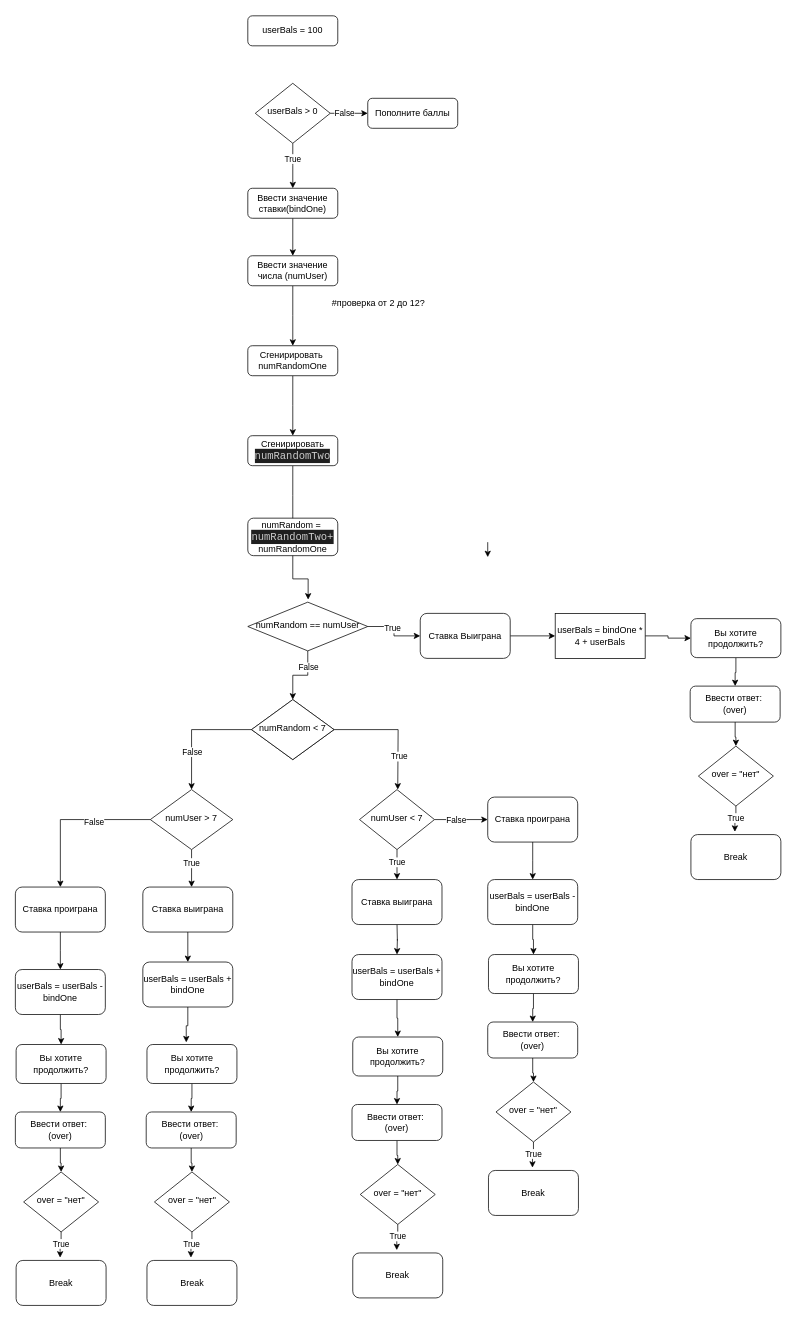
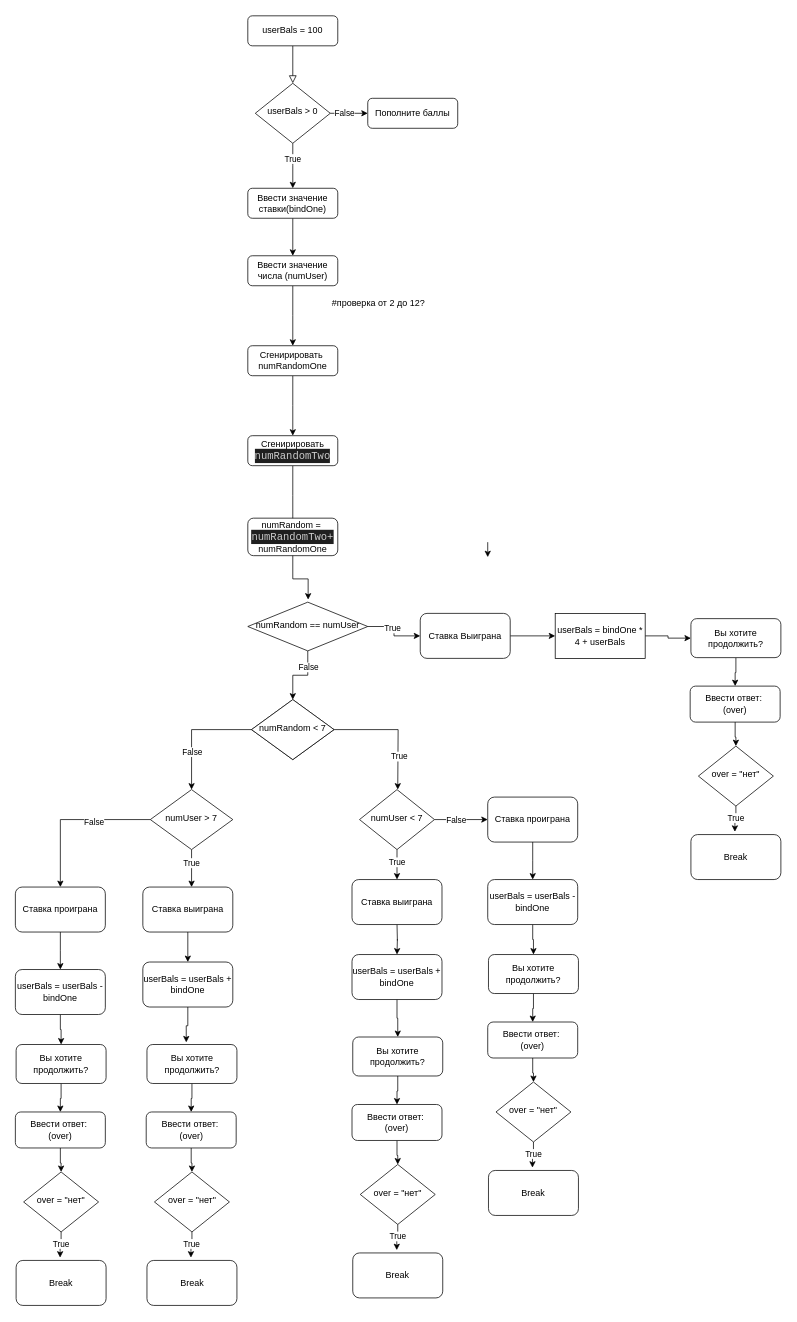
none -> (293, 60)
